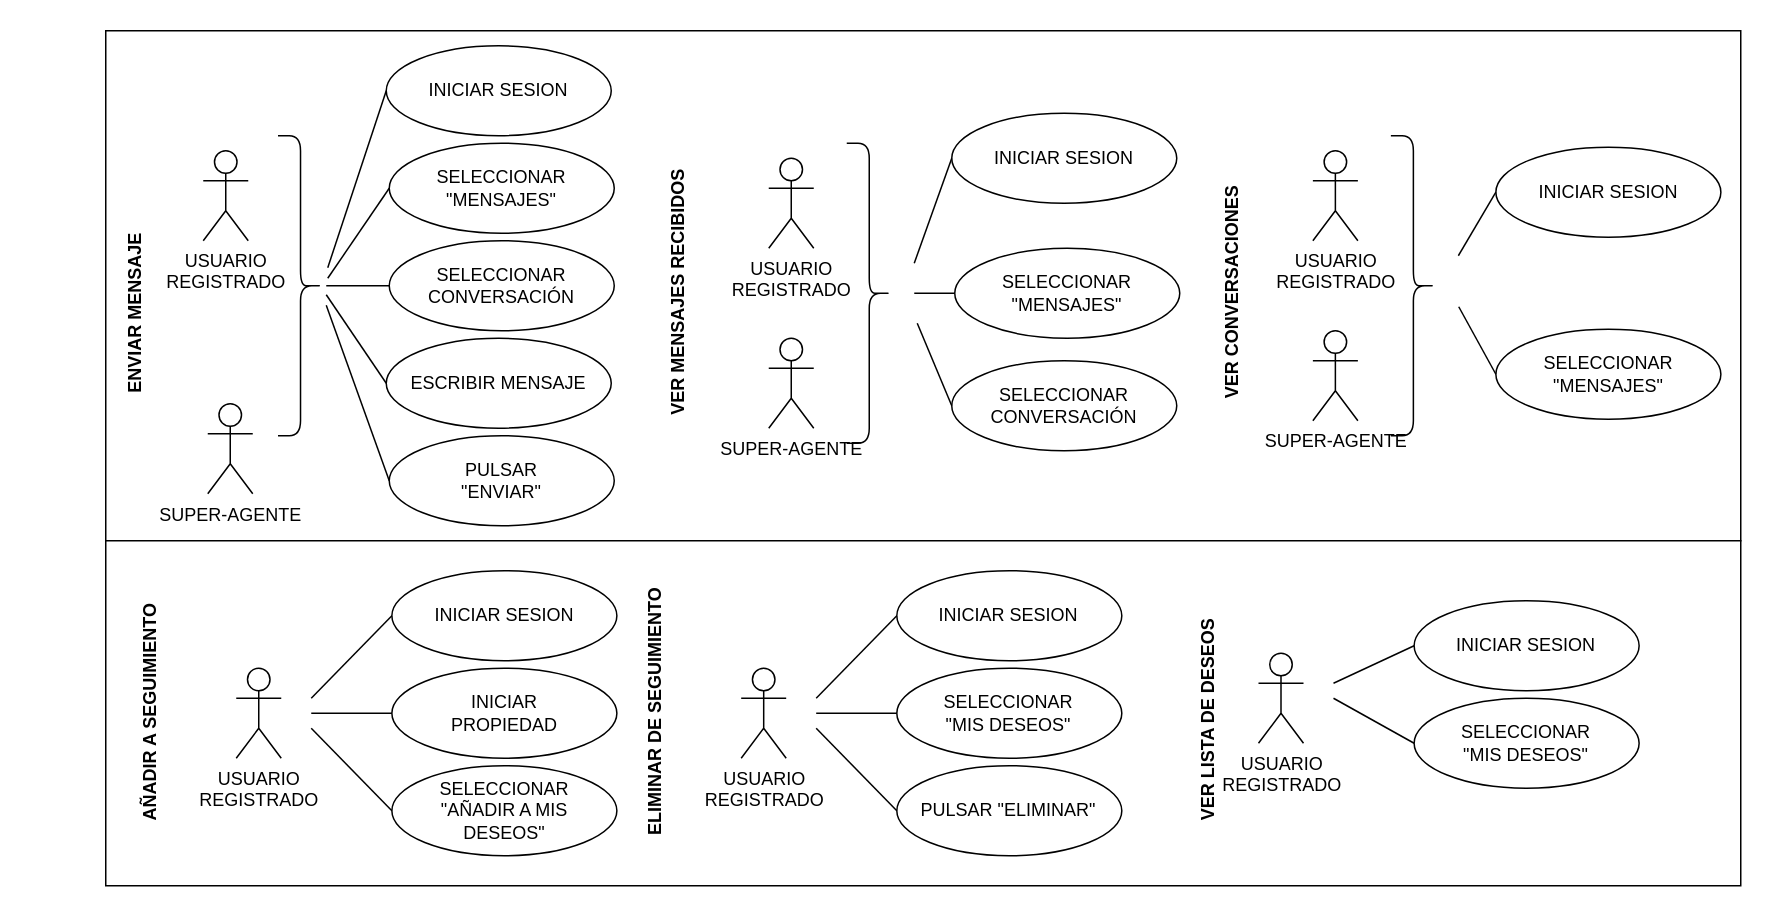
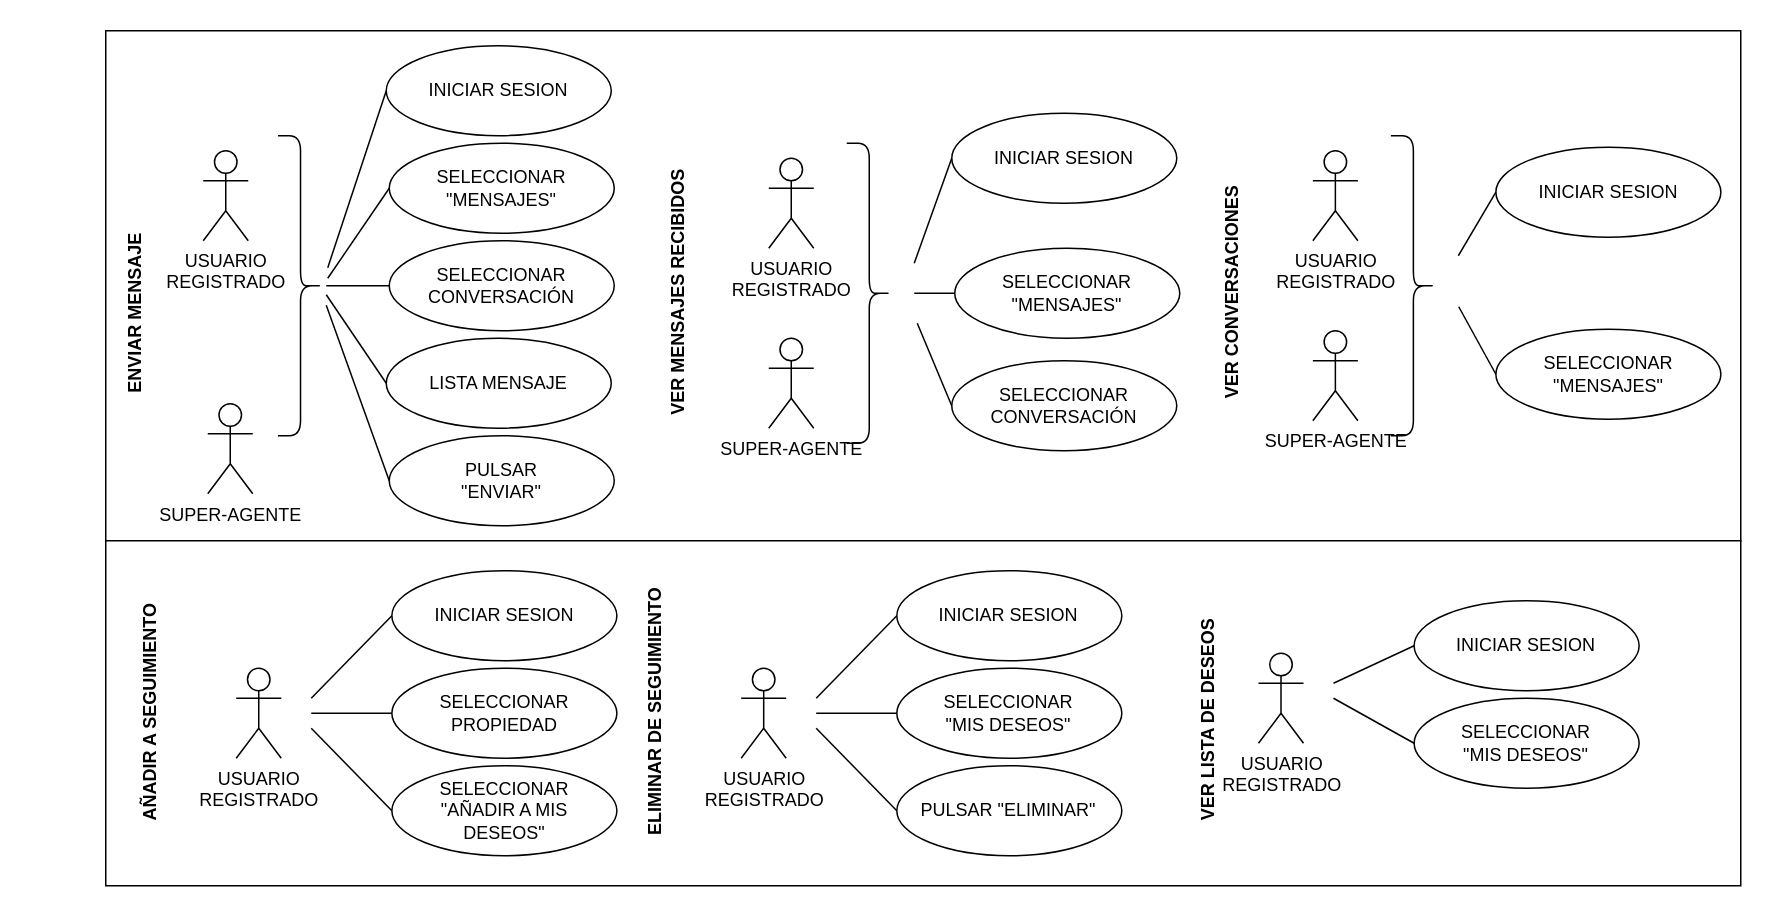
(499, 383) -> (499, 383)
(505, 713) -> (505, 713)
